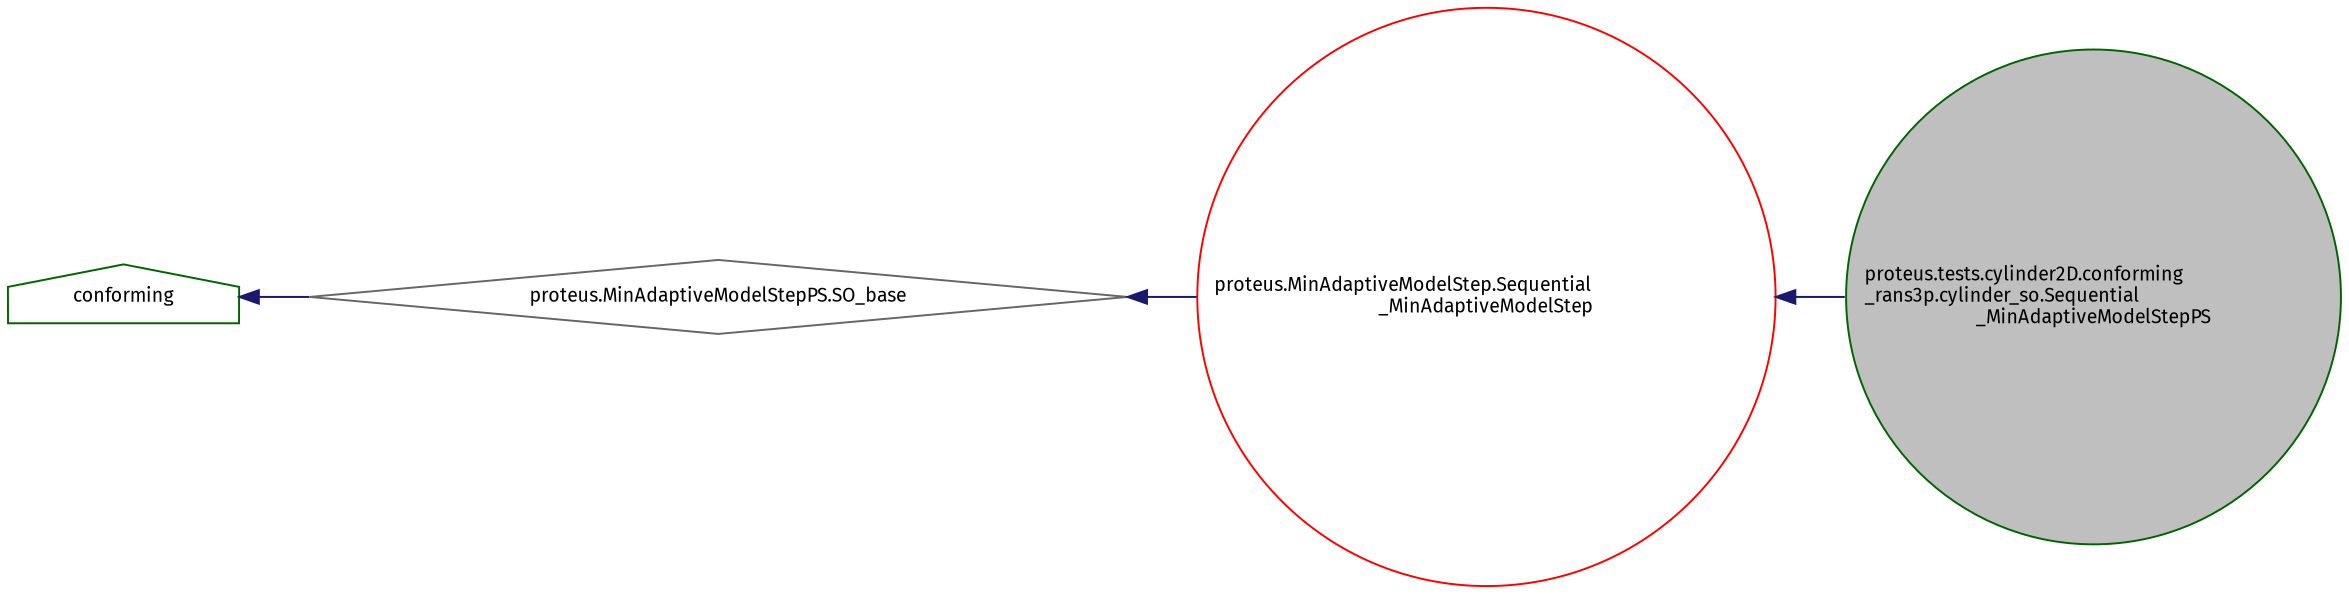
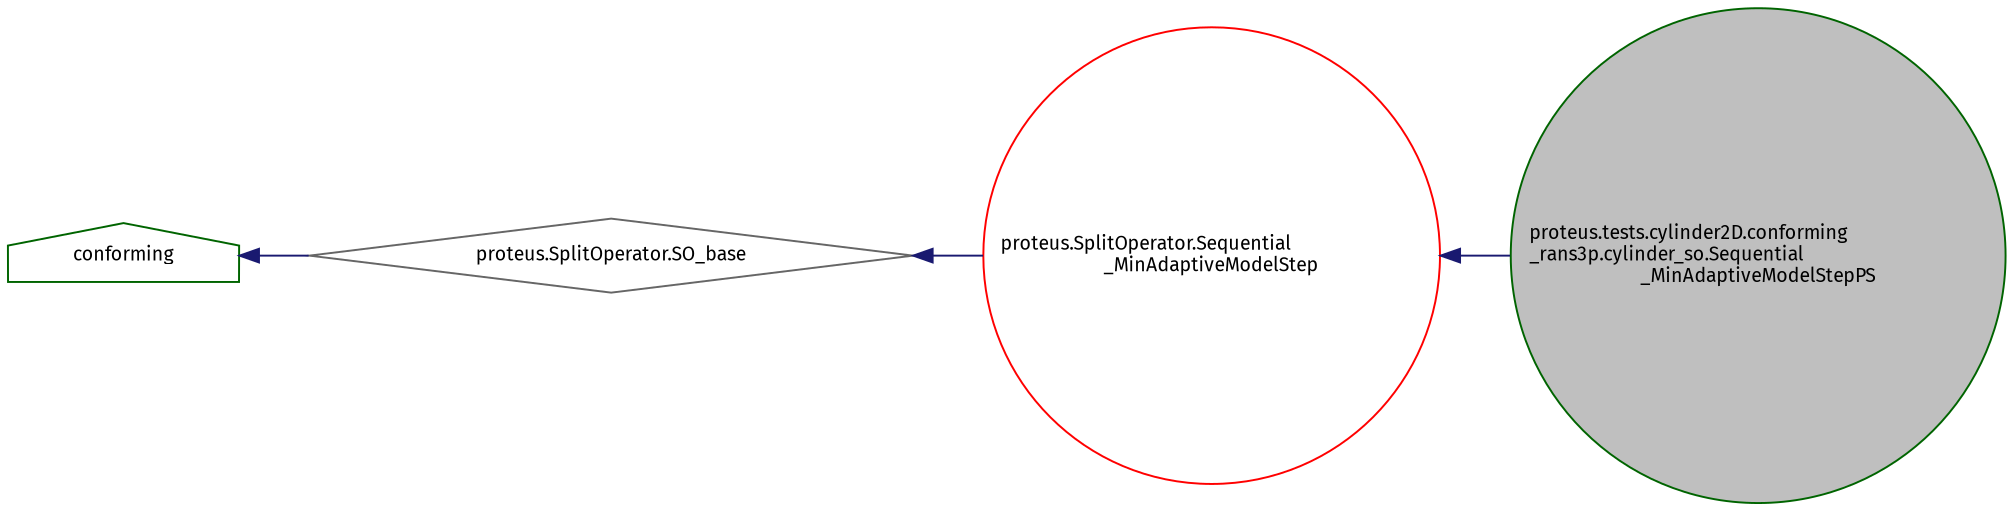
(718, 297) -> (611, 256)
(1486, 297) -> (1212, 256)
